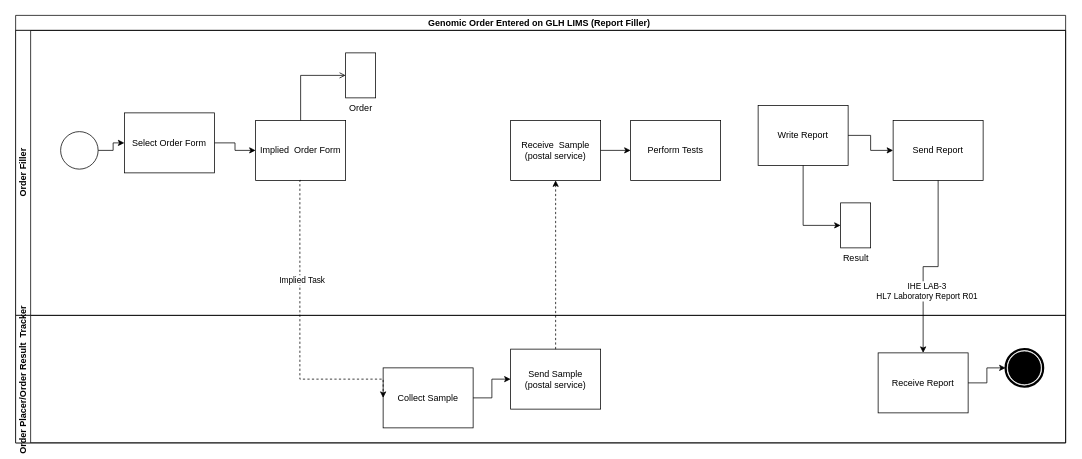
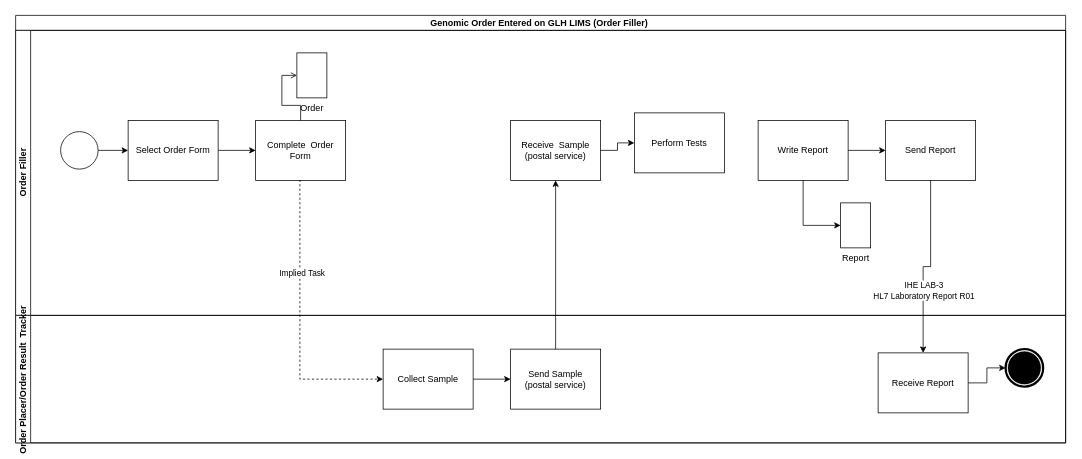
(540, 23) -> (540, 23)
(360, 75) -> (312, 75)
(803, 135) -> (803, 150)
(169, 143) -> (173, 150)
(300, 150) -> (300, 150)
(675, 150) -> (679, 143)
(938, 150) -> (930, 150)
(856, 259) -> (856, 259)
(555, 267) -> (555, 267)
(428, 398) -> (428, 379)
